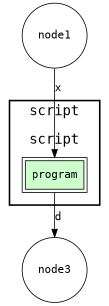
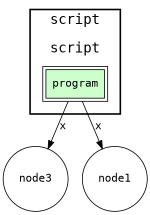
(55, 109) -> (91, 121)
(58, 217) -> (63, 126)
